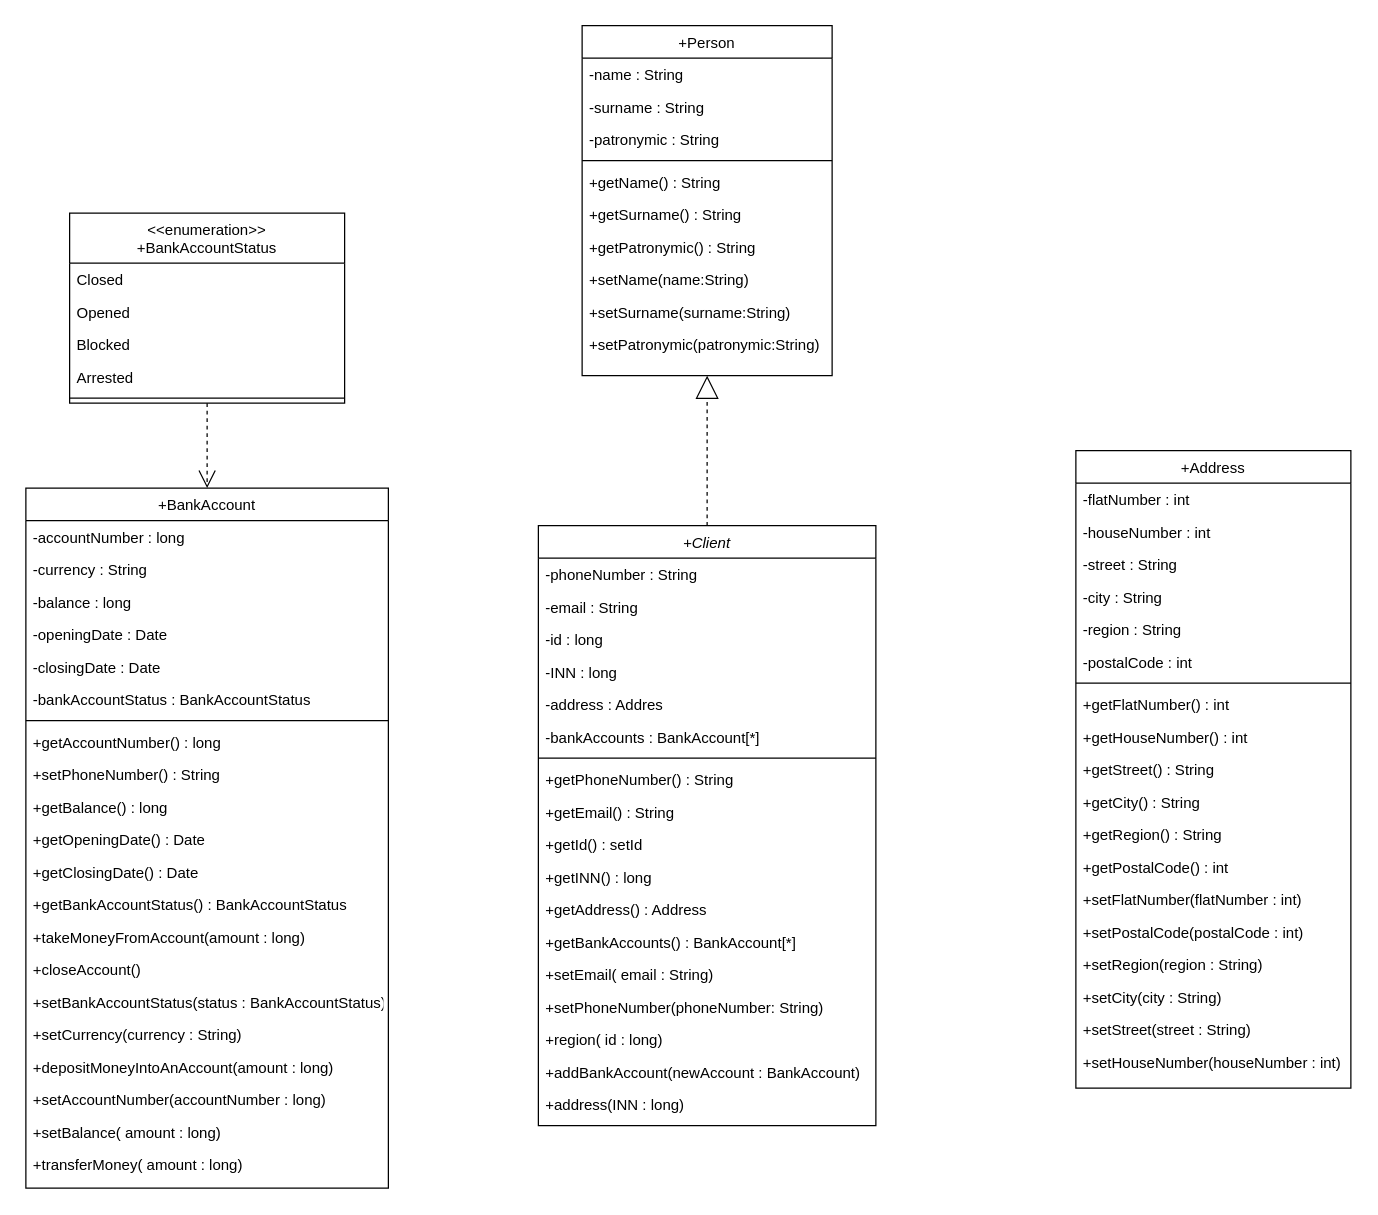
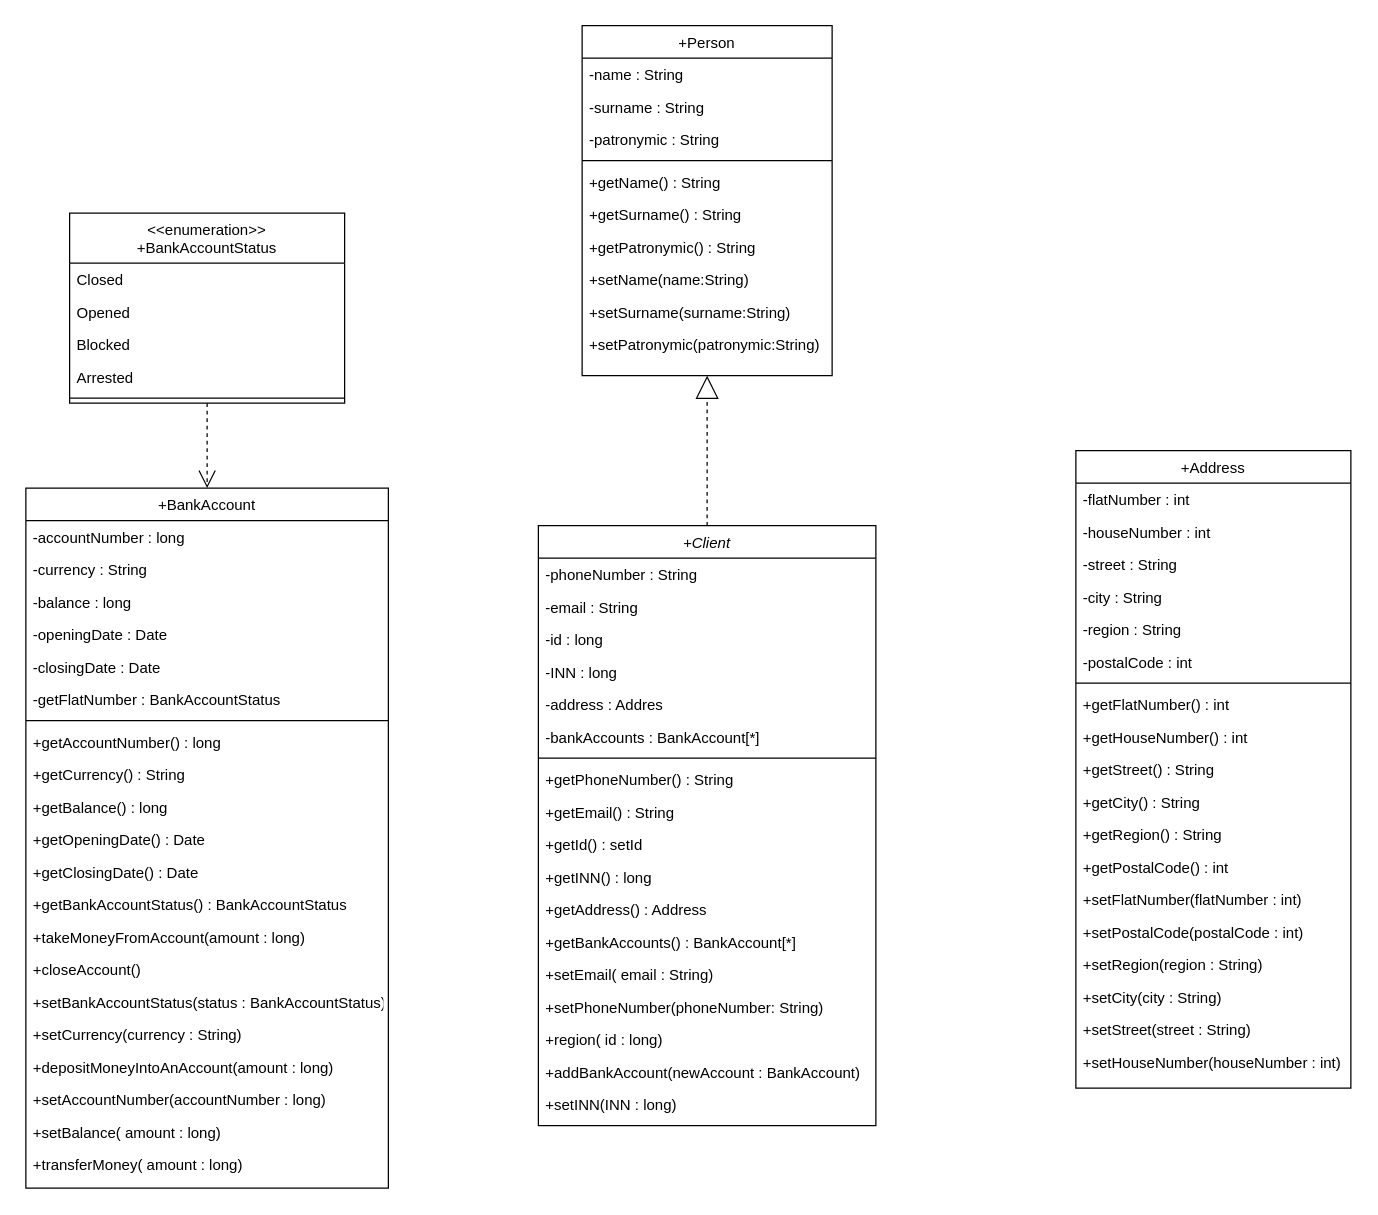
(188, 700) -> (169, 700)
(134, 775) -> (121, 775)
(621, 1105) -> (617, 1105)
